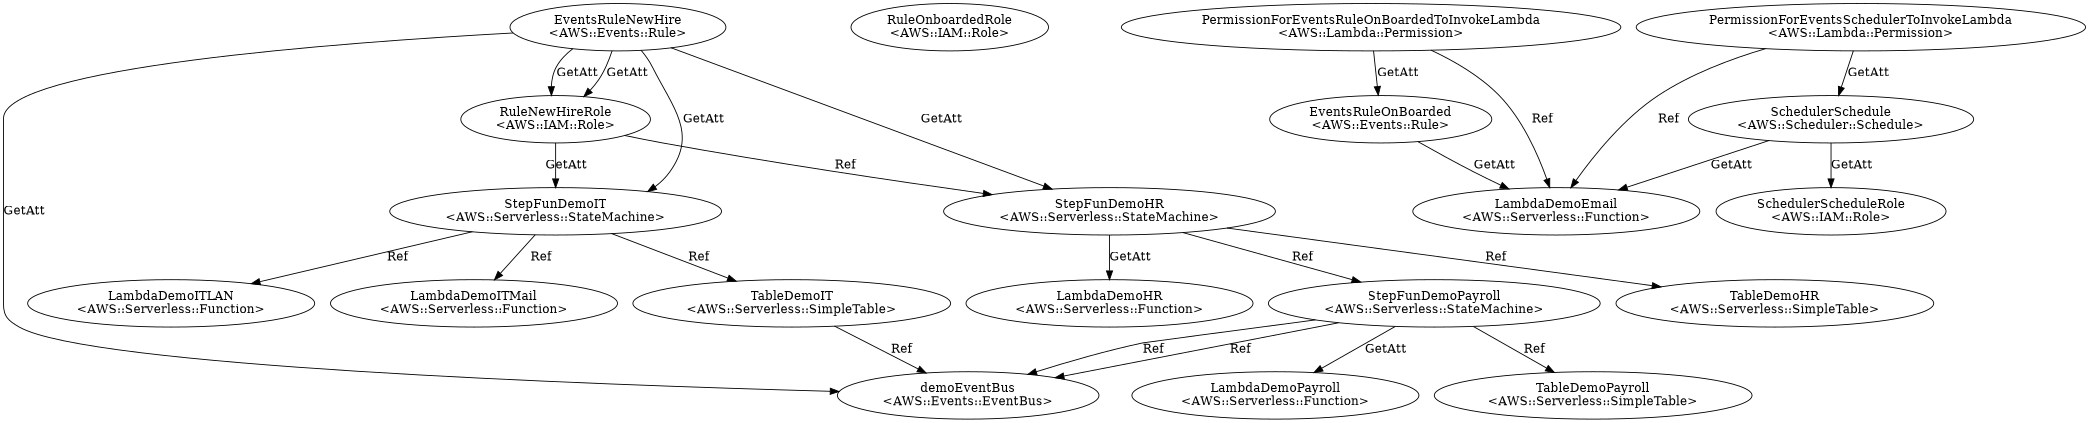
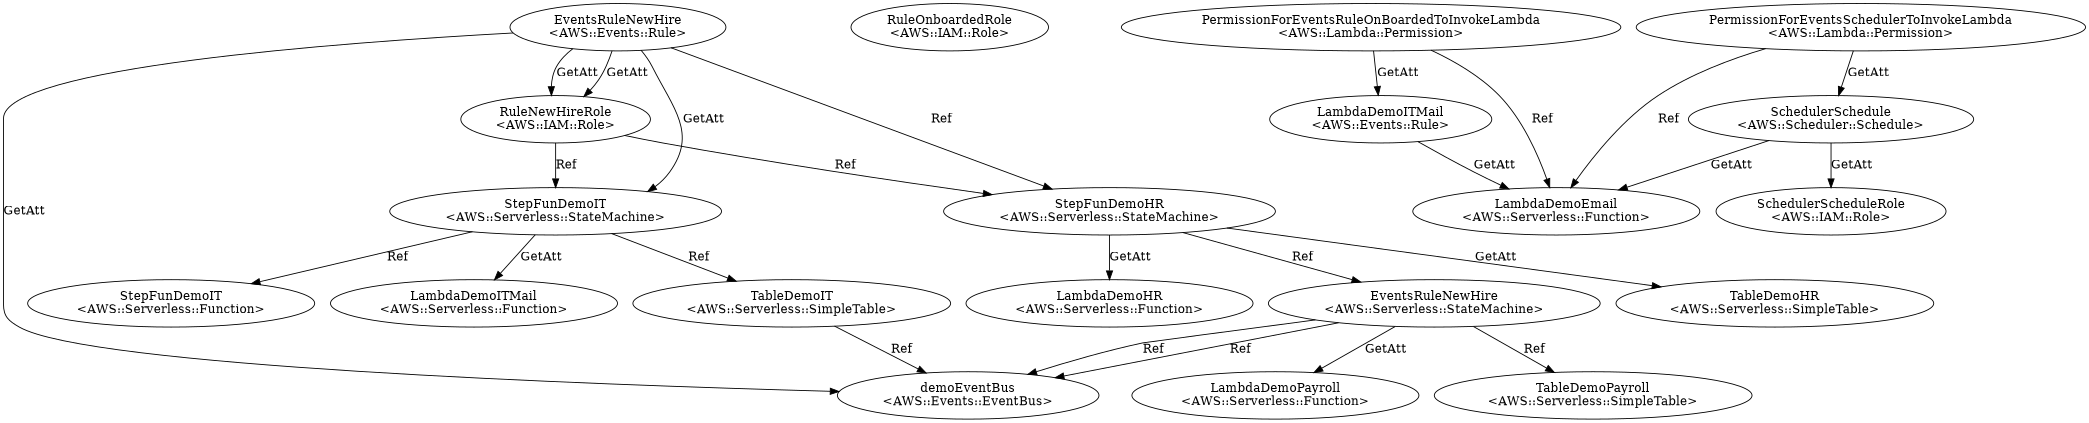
(942, 119) -> (942, 119)
(1381, 119) -> (1381, 119)
(567, 165) -> (567, 165)
(542, 257) -> (542, 257)
(1496, 257) -> (1496, 257)
(171, 303) -> (171, 303)
(1434, 303) -> (1434, 303)
